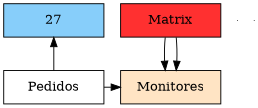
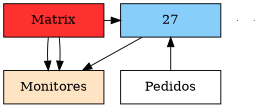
none -> (108, 20)
(108, 87) -> (117, 51)
